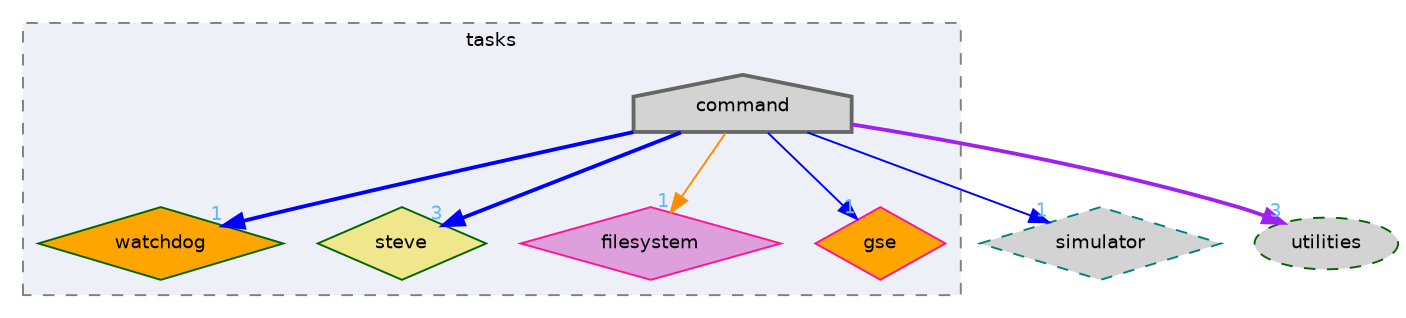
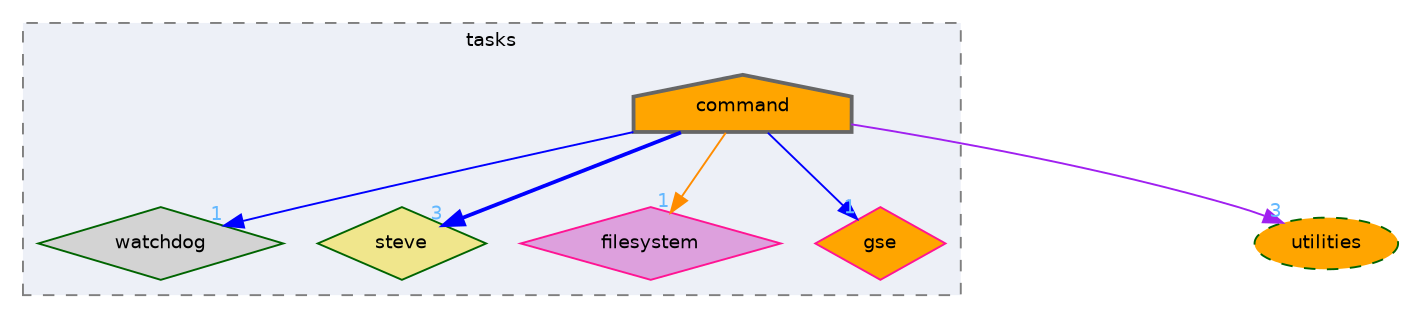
(743, 106) -> (743, 106)
(1059, 163) -> (1059, 163)
(438, 175) -> (438, 175)
(161, 243) -> (161, 243)
(1100, 243) -> none
(1326, 243) -> (1326, 243)
